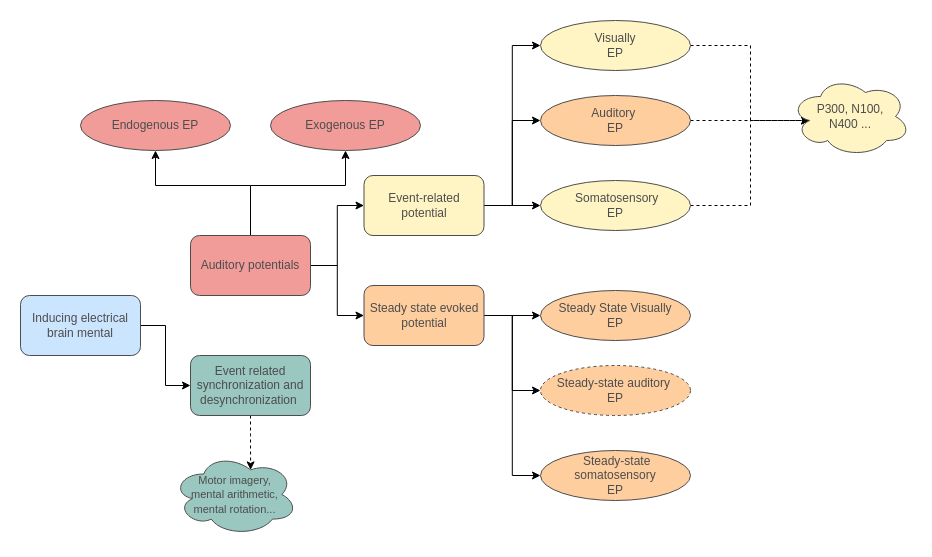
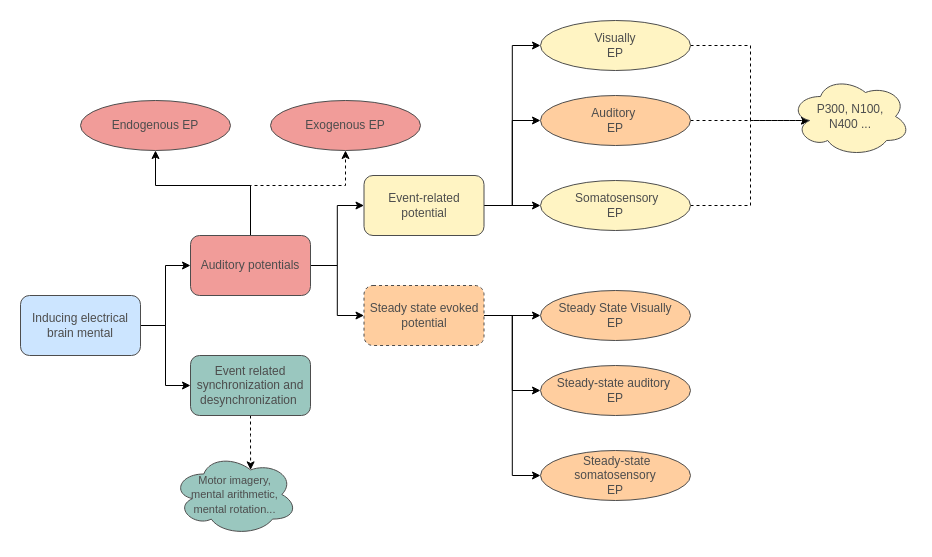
(313, 186) -> (313, 186)
none -> (166, 287)
(424, 316) -> (424, 316)
(616, 391) -> (616, 391)
